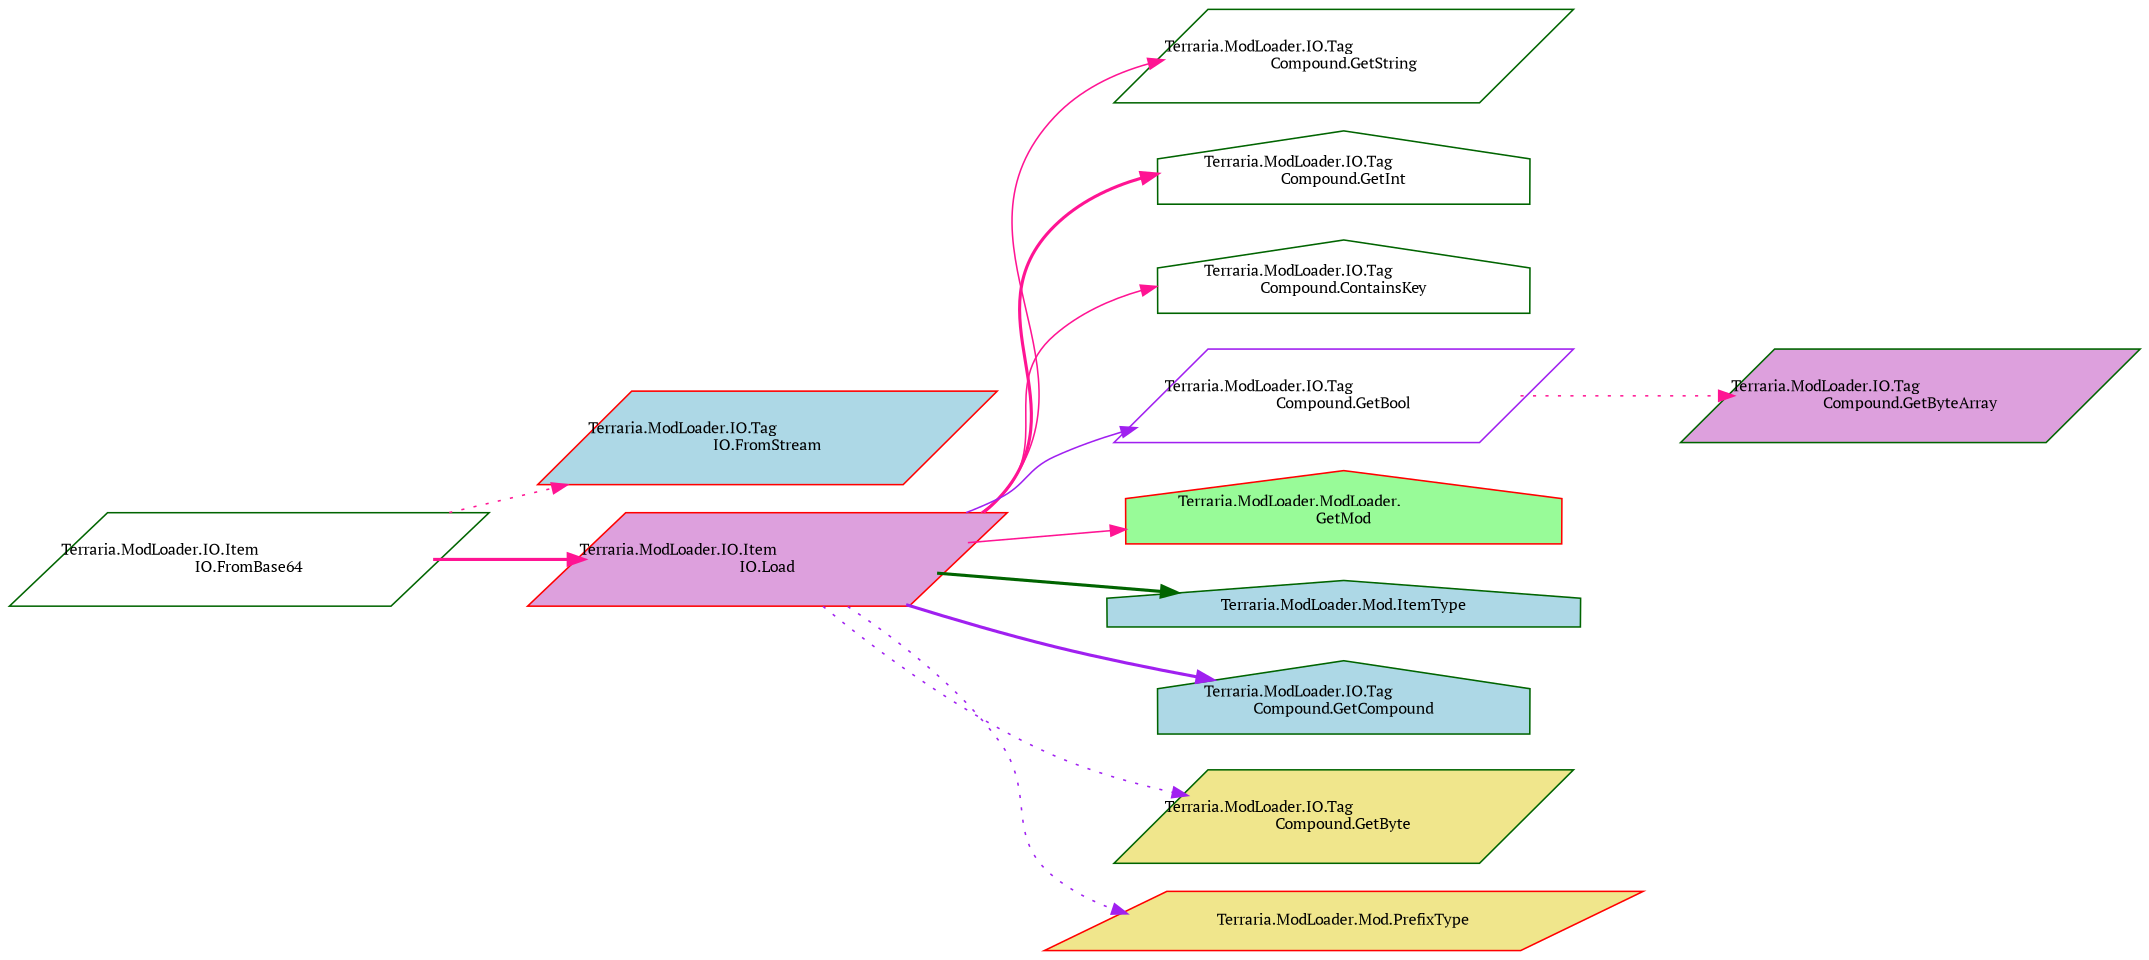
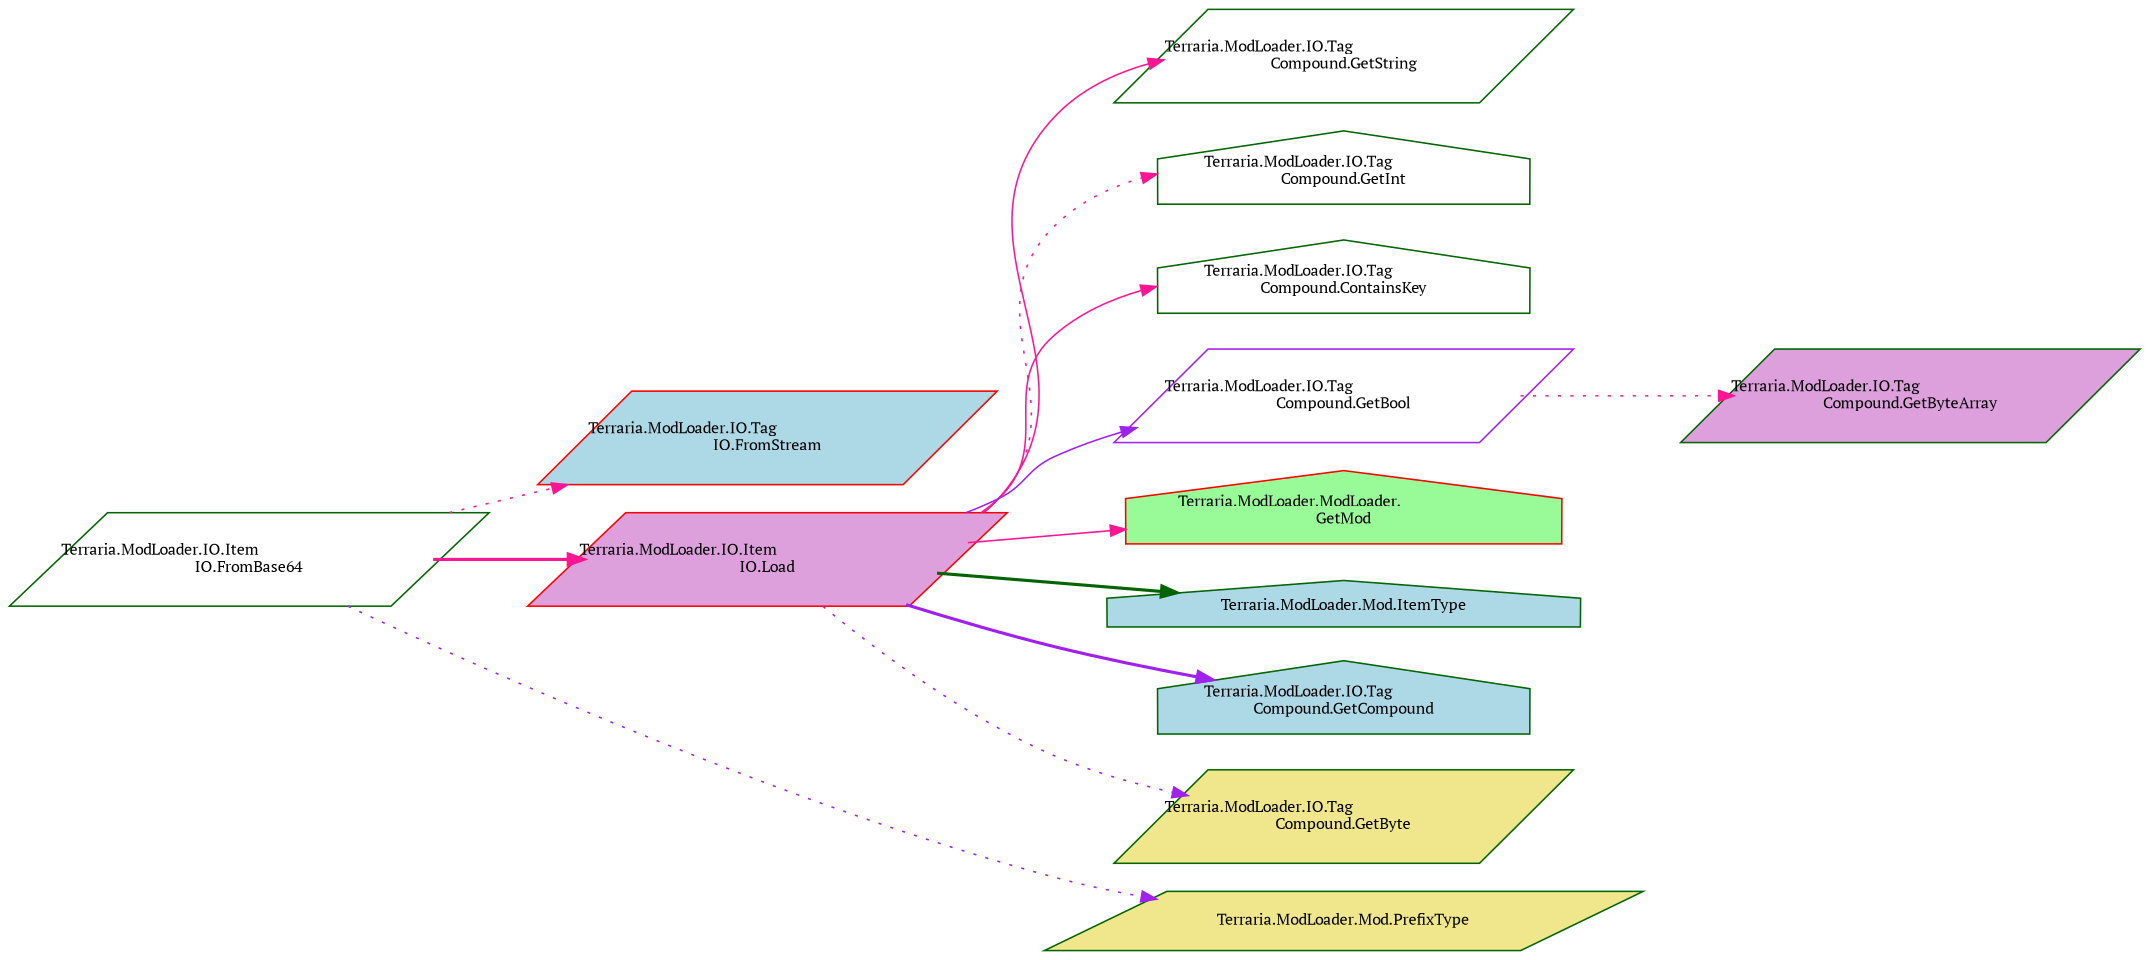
(1023, 343) -> (1023, 343)
(1003, 747) -> (737, 772)
(1344, 921) -> (1344, 921)
